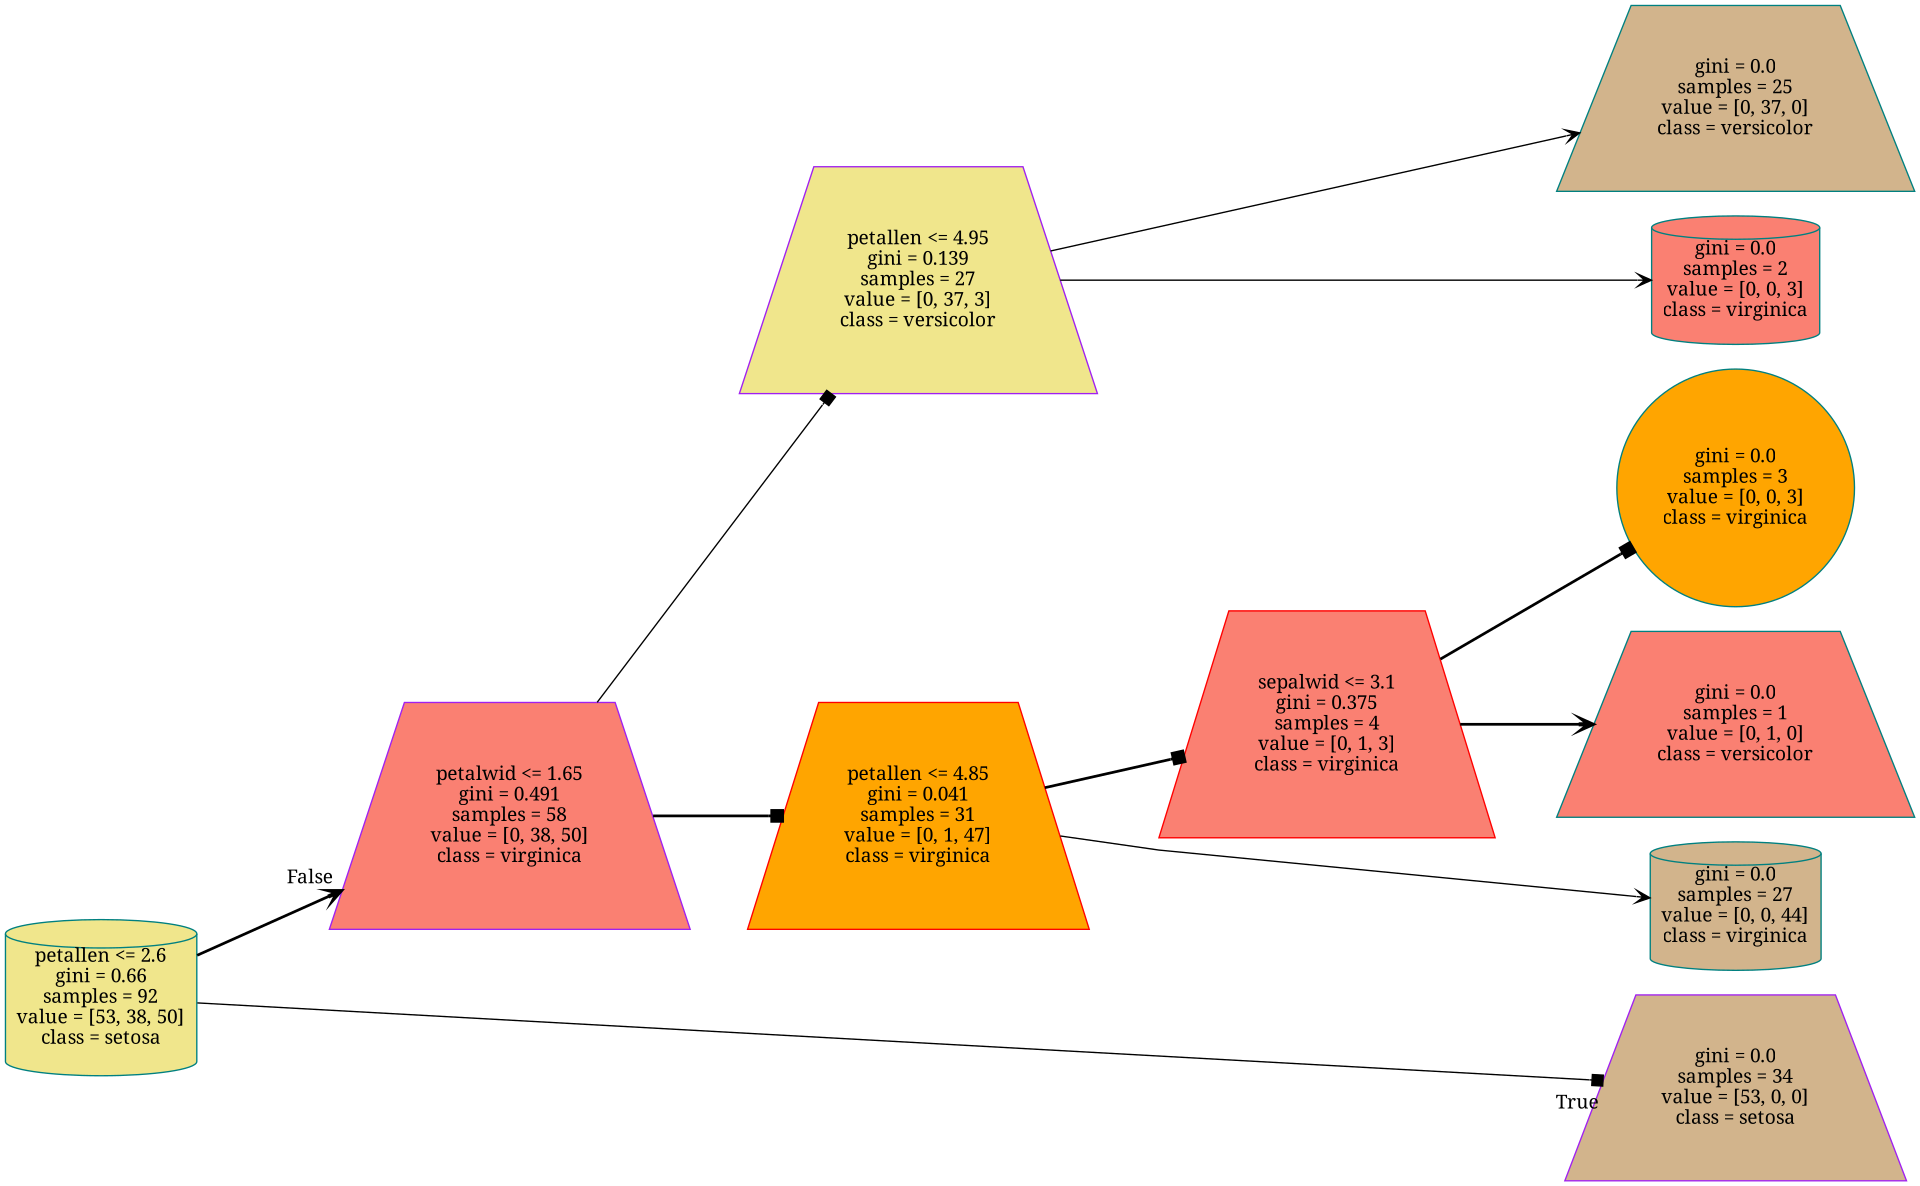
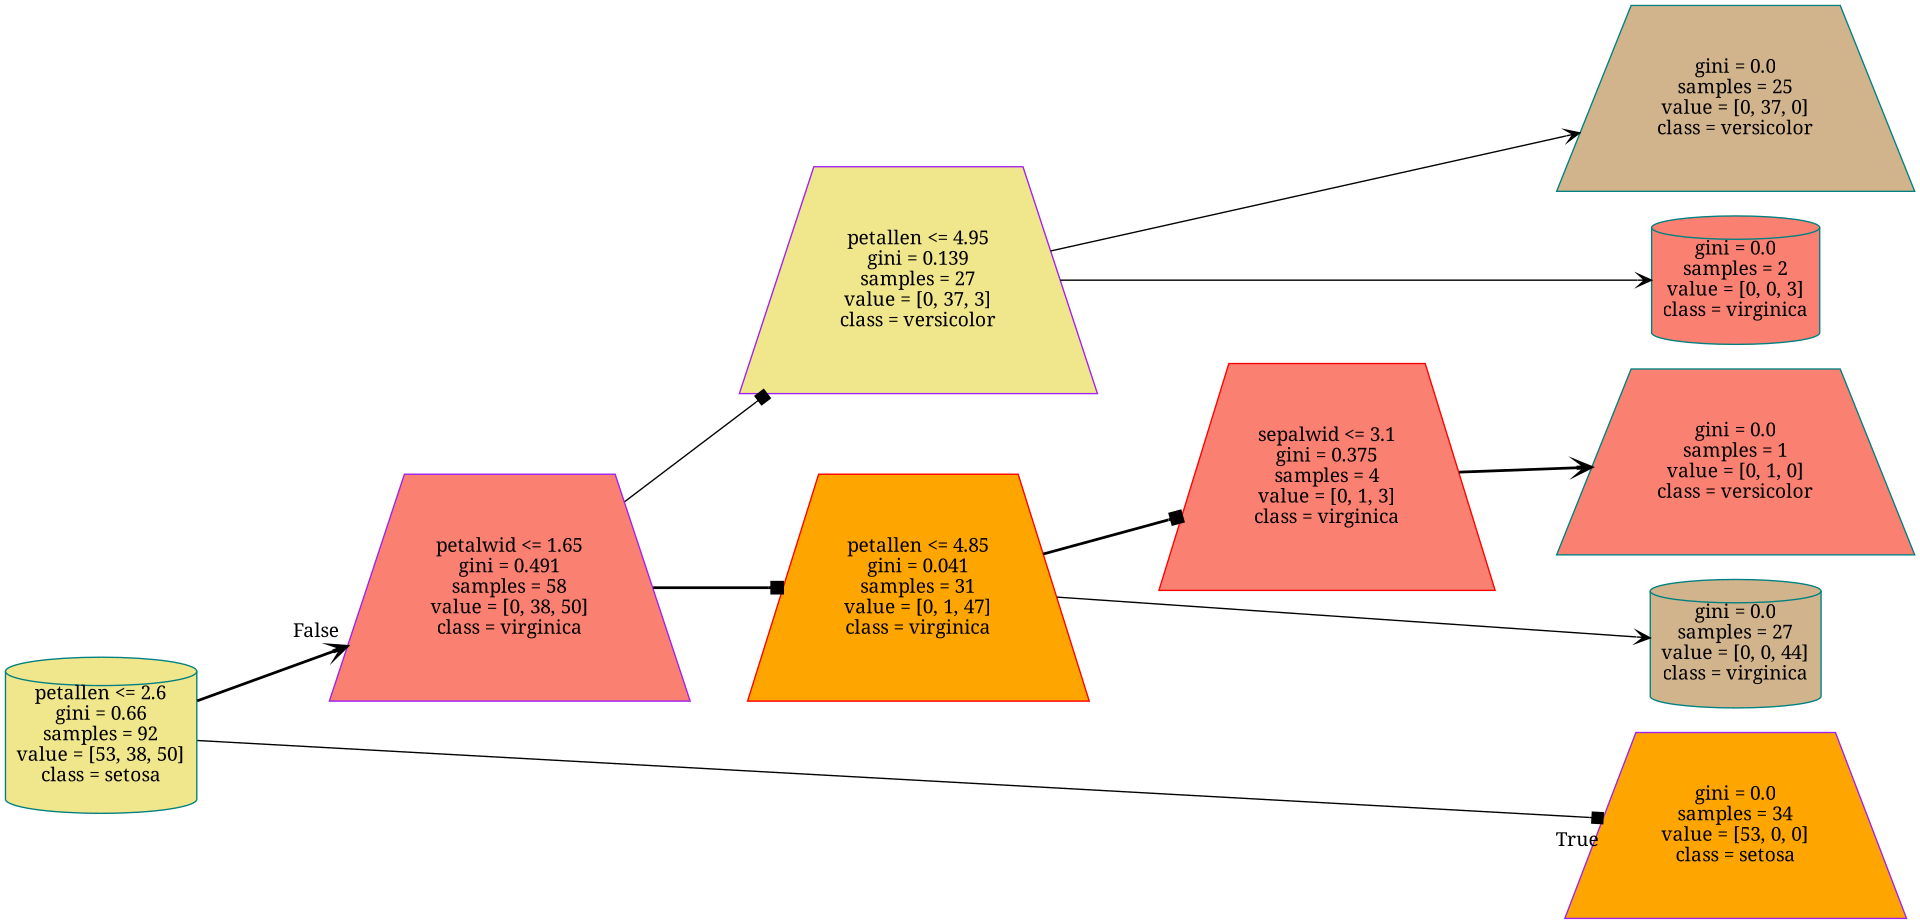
(1736, 488) -> none
(1736, 1088) -> (1736, 825)
